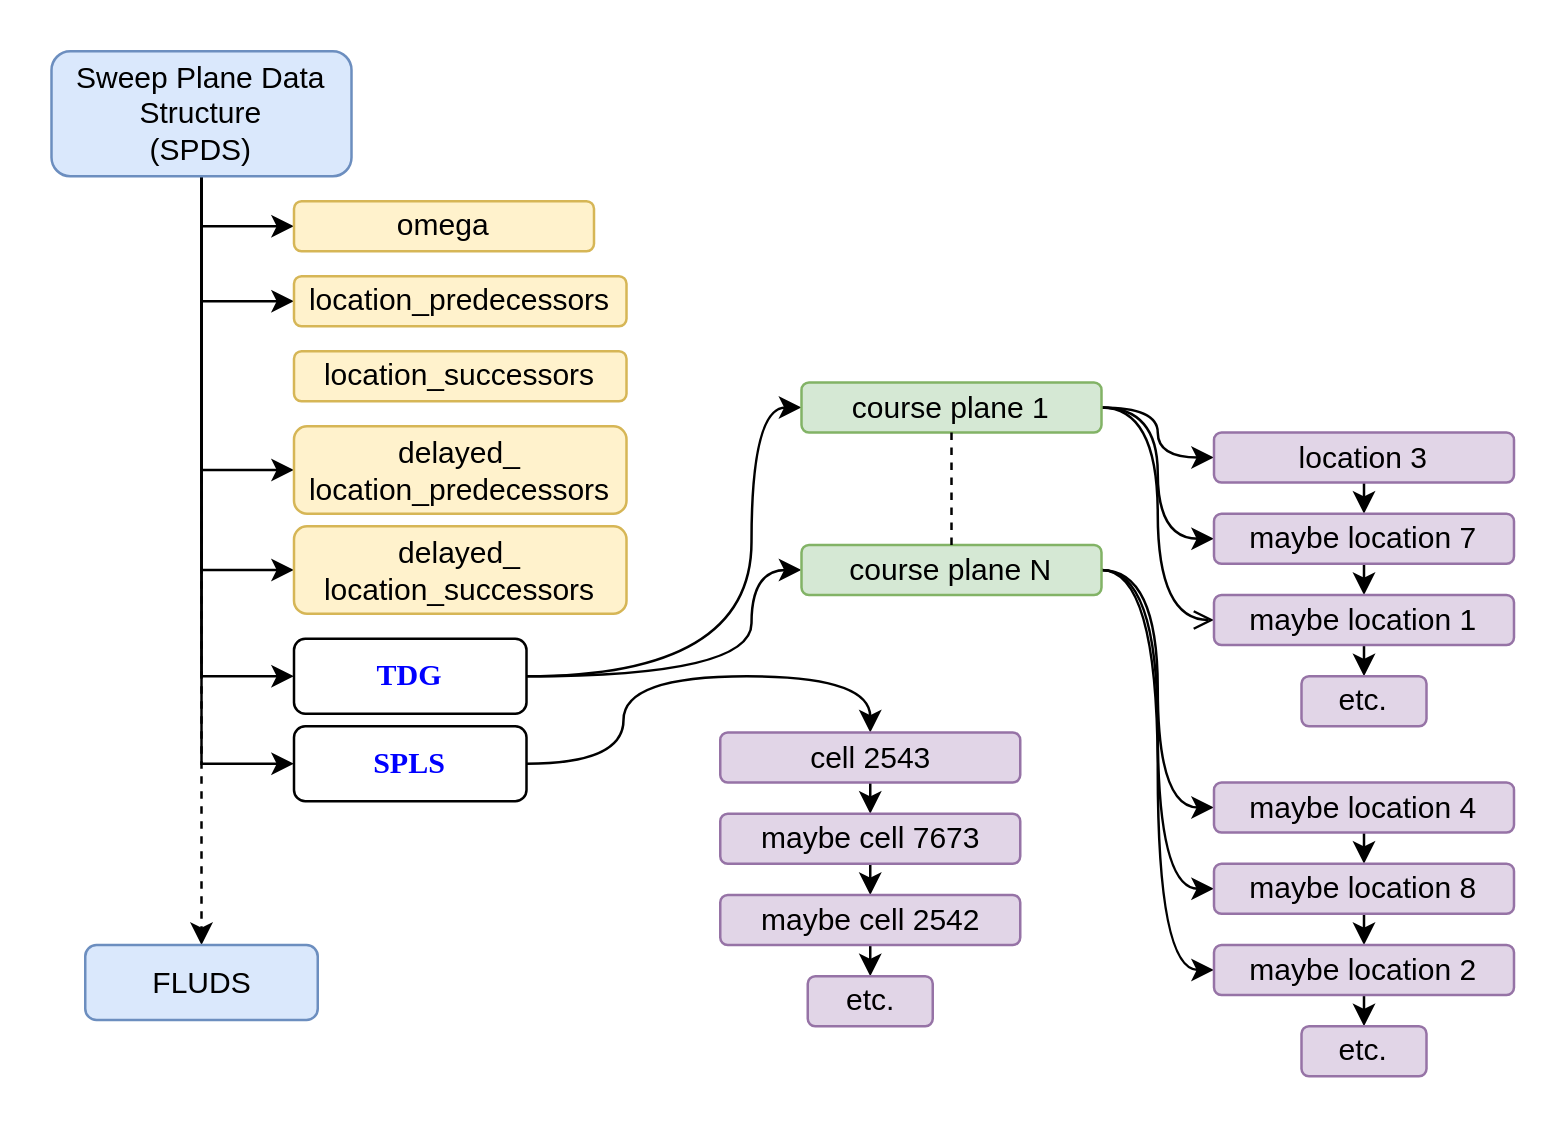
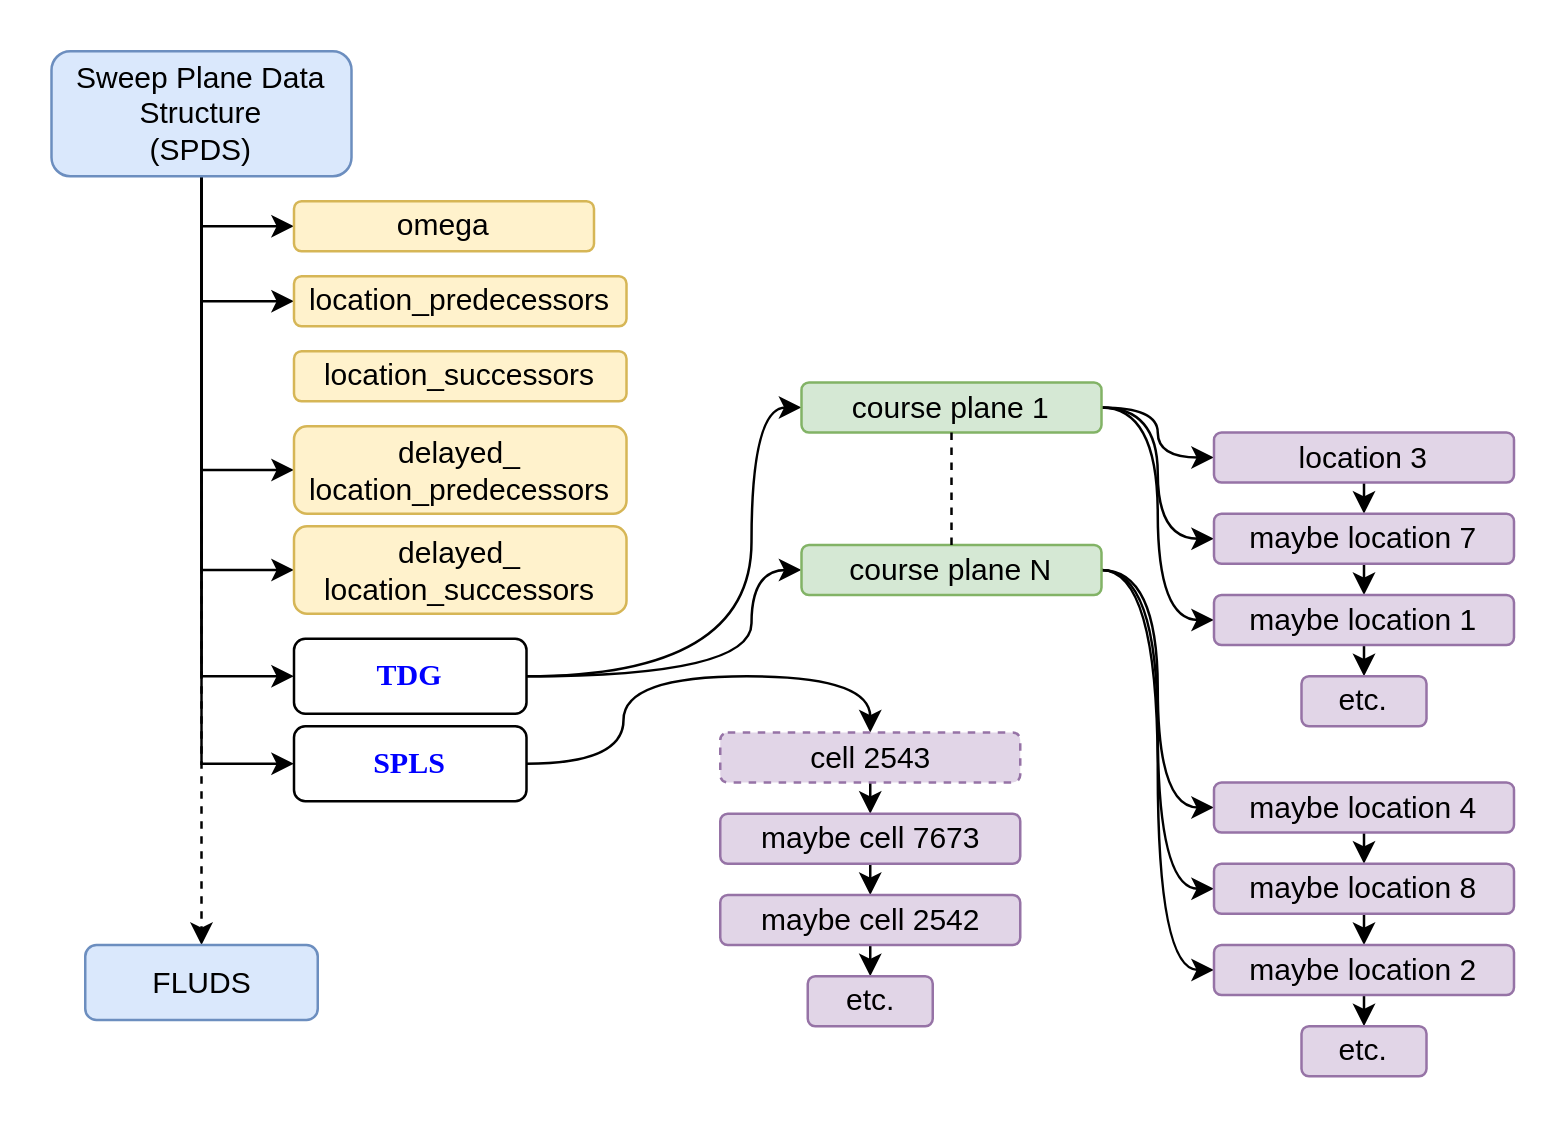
(1171, 595) -> (1168, 593)
(870, 758) -> (870, 758)
